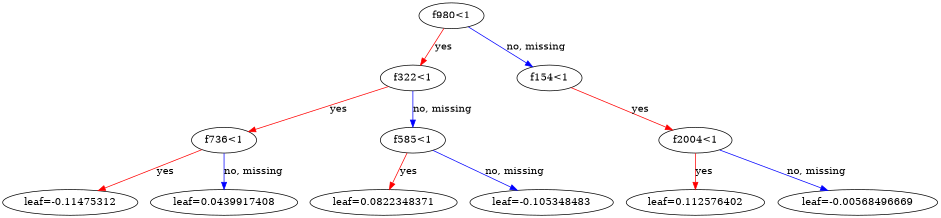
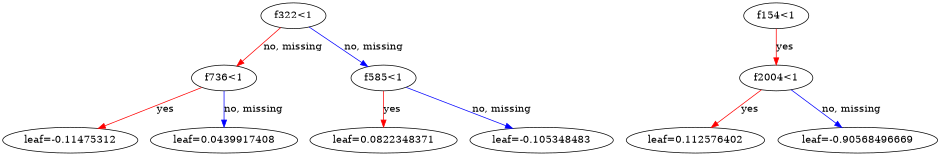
(452, 16) -> none
(339, 109) -> (293, 47)
(858, 202) -> (858, 140)
